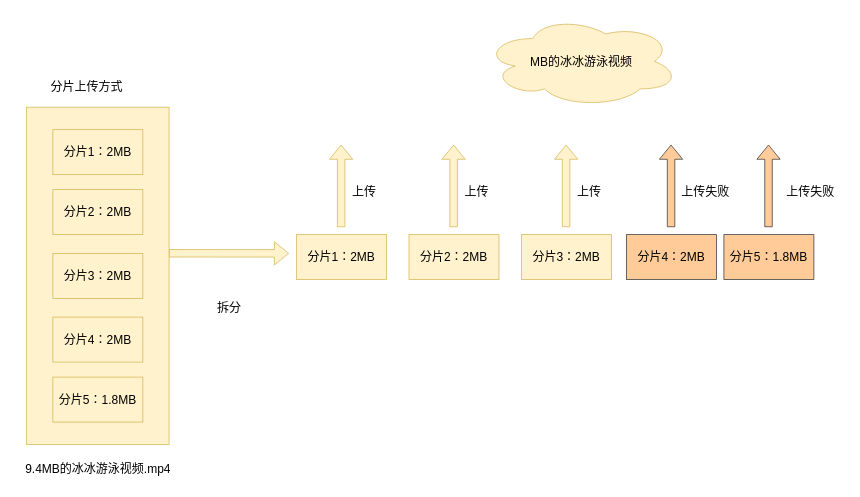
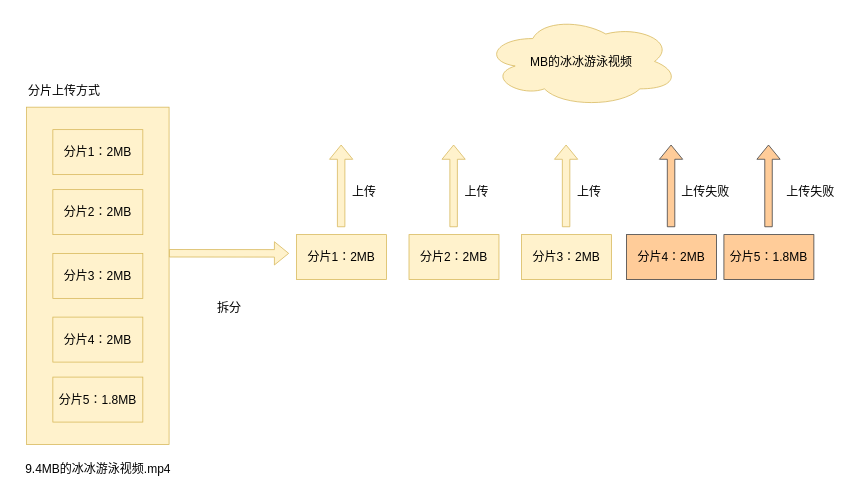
(87, 87) -> (64, 90)
